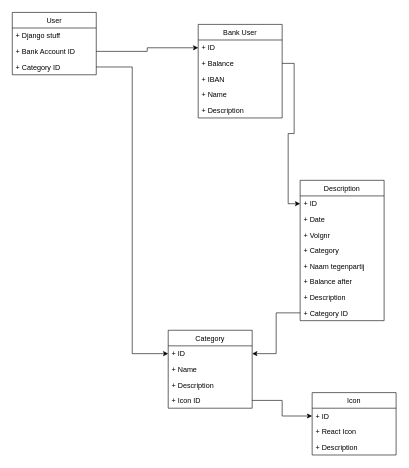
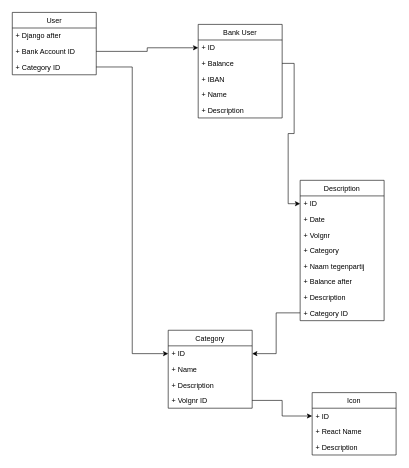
(42, 36) -> (42, 36)
(188, 401) -> (191, 401)
(338, 432) -> (338, 432)
